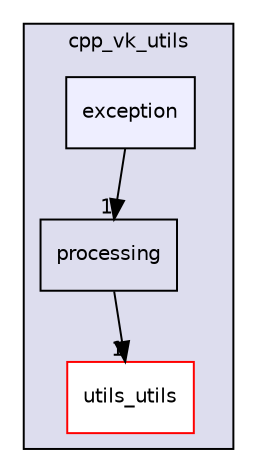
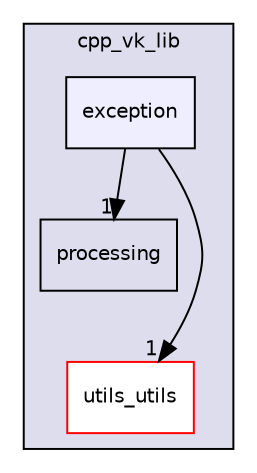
(129, 43) -> (129, 43)
(118, 317) -> (202, 245)
